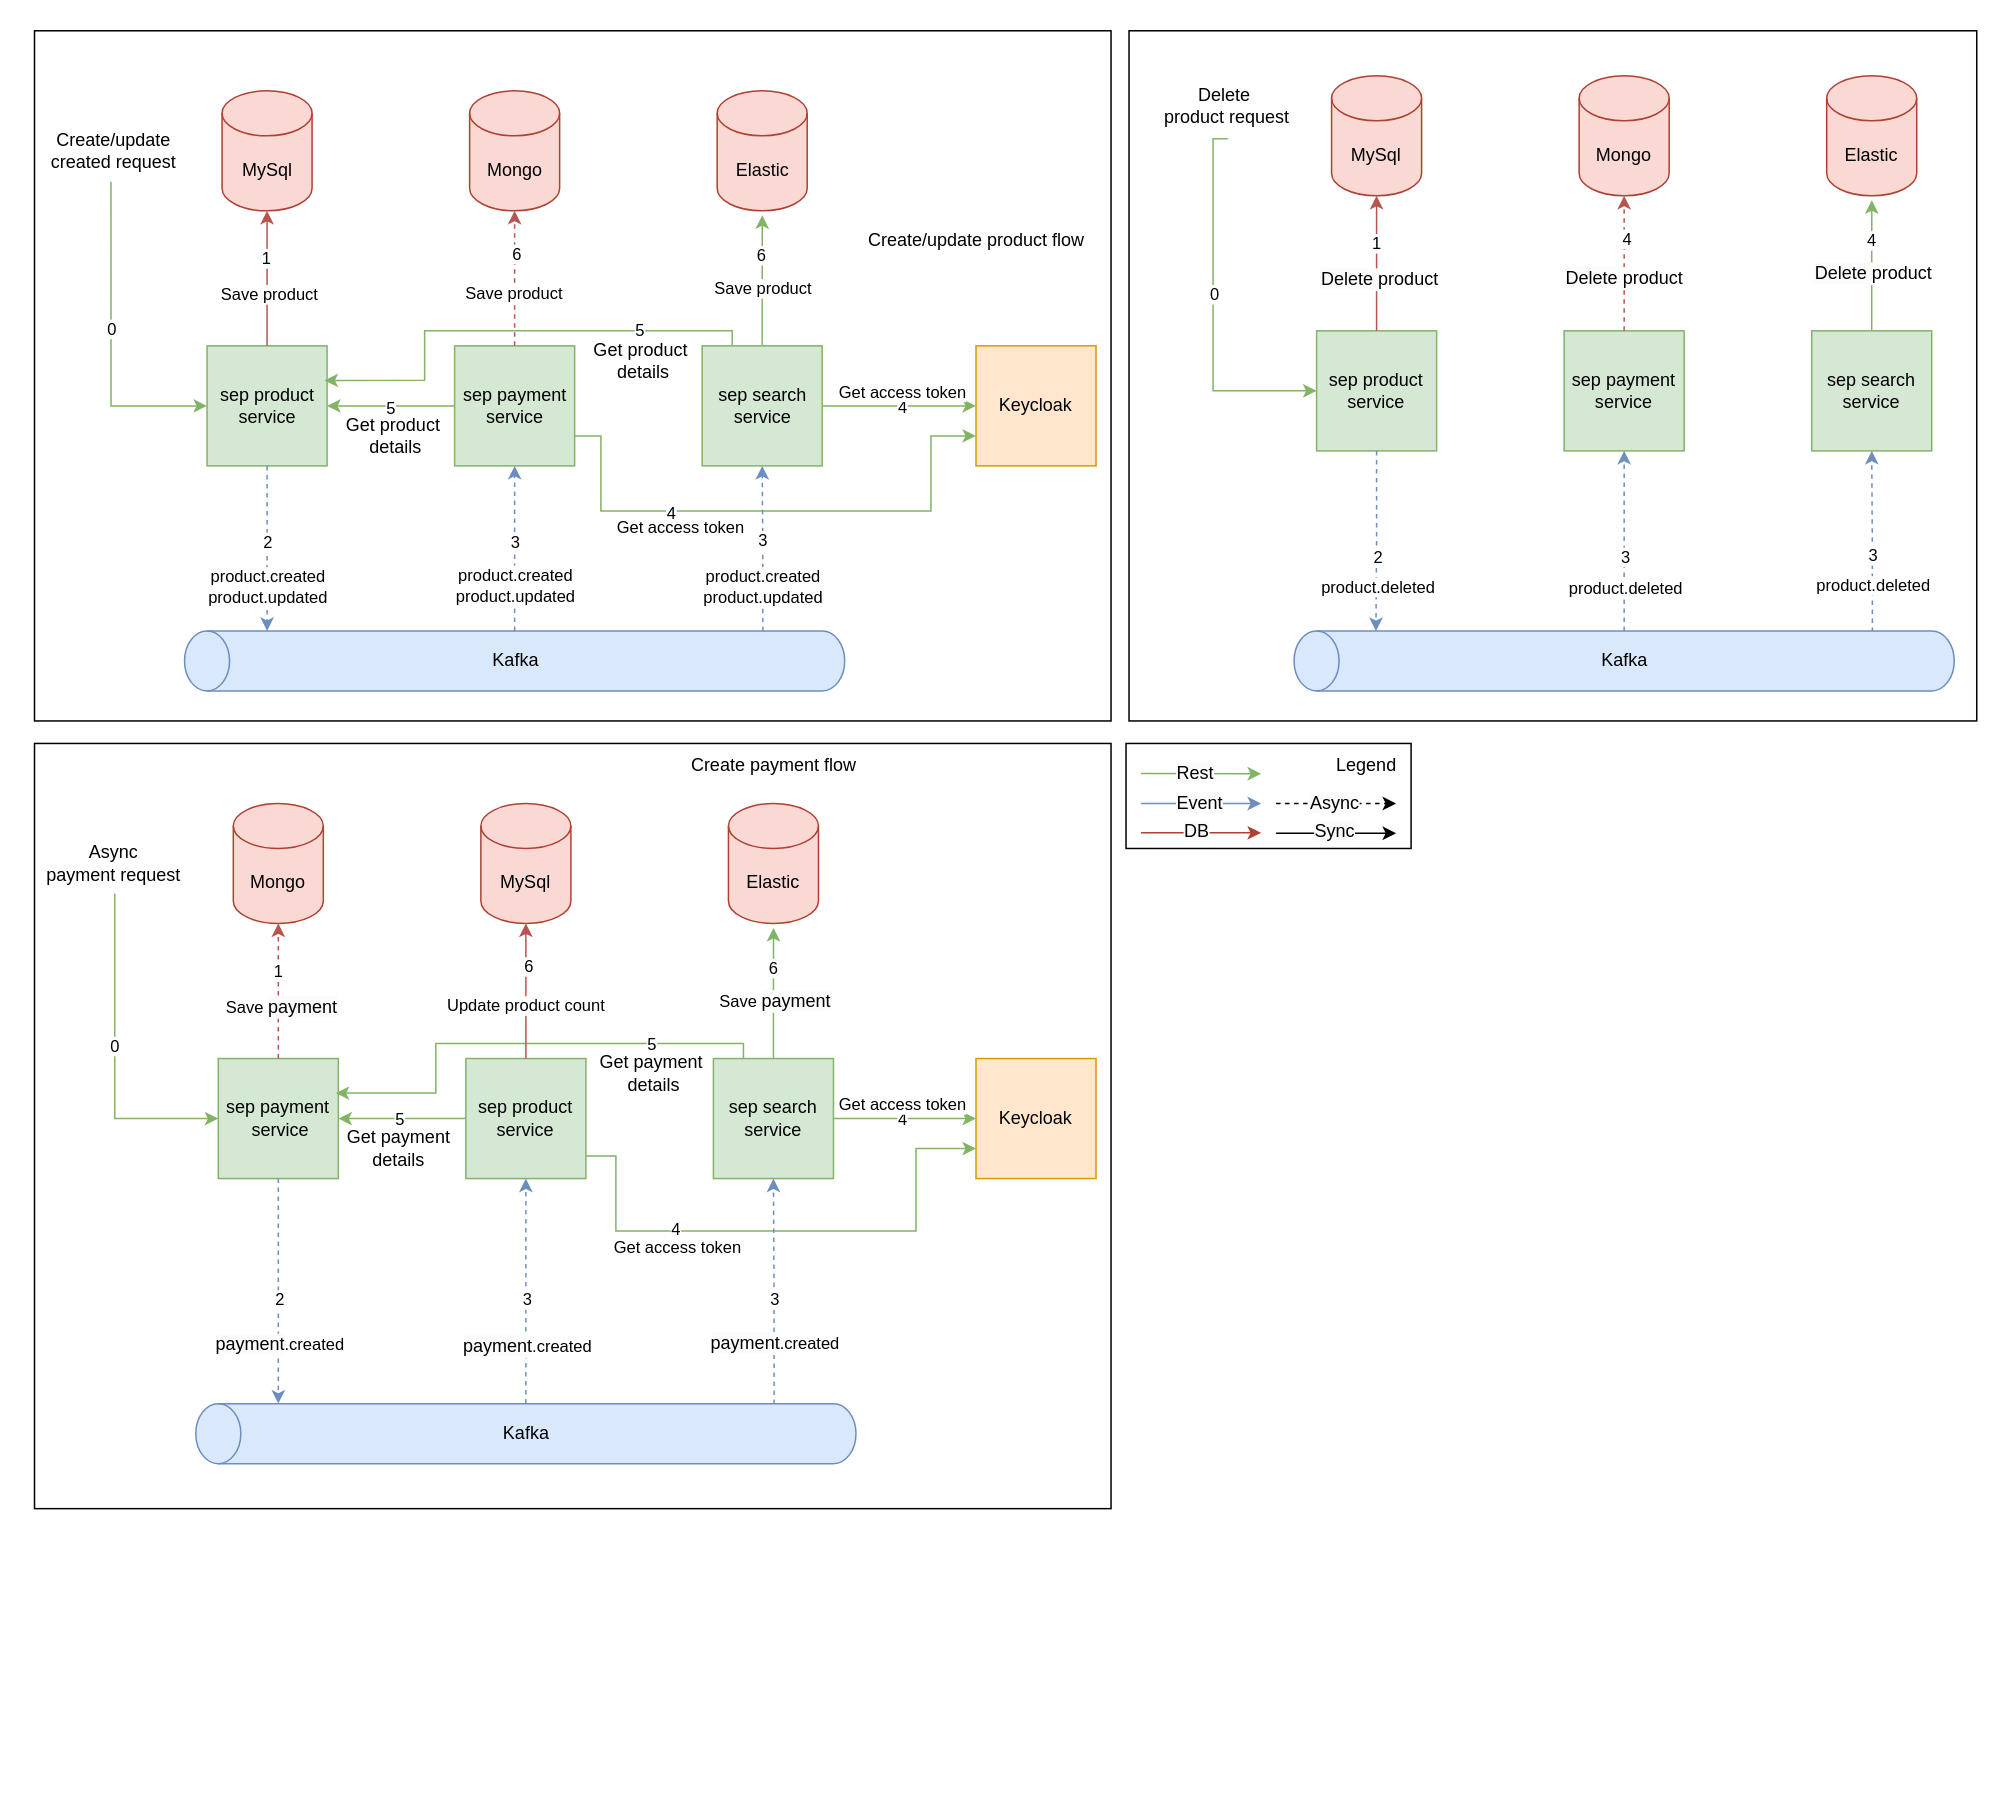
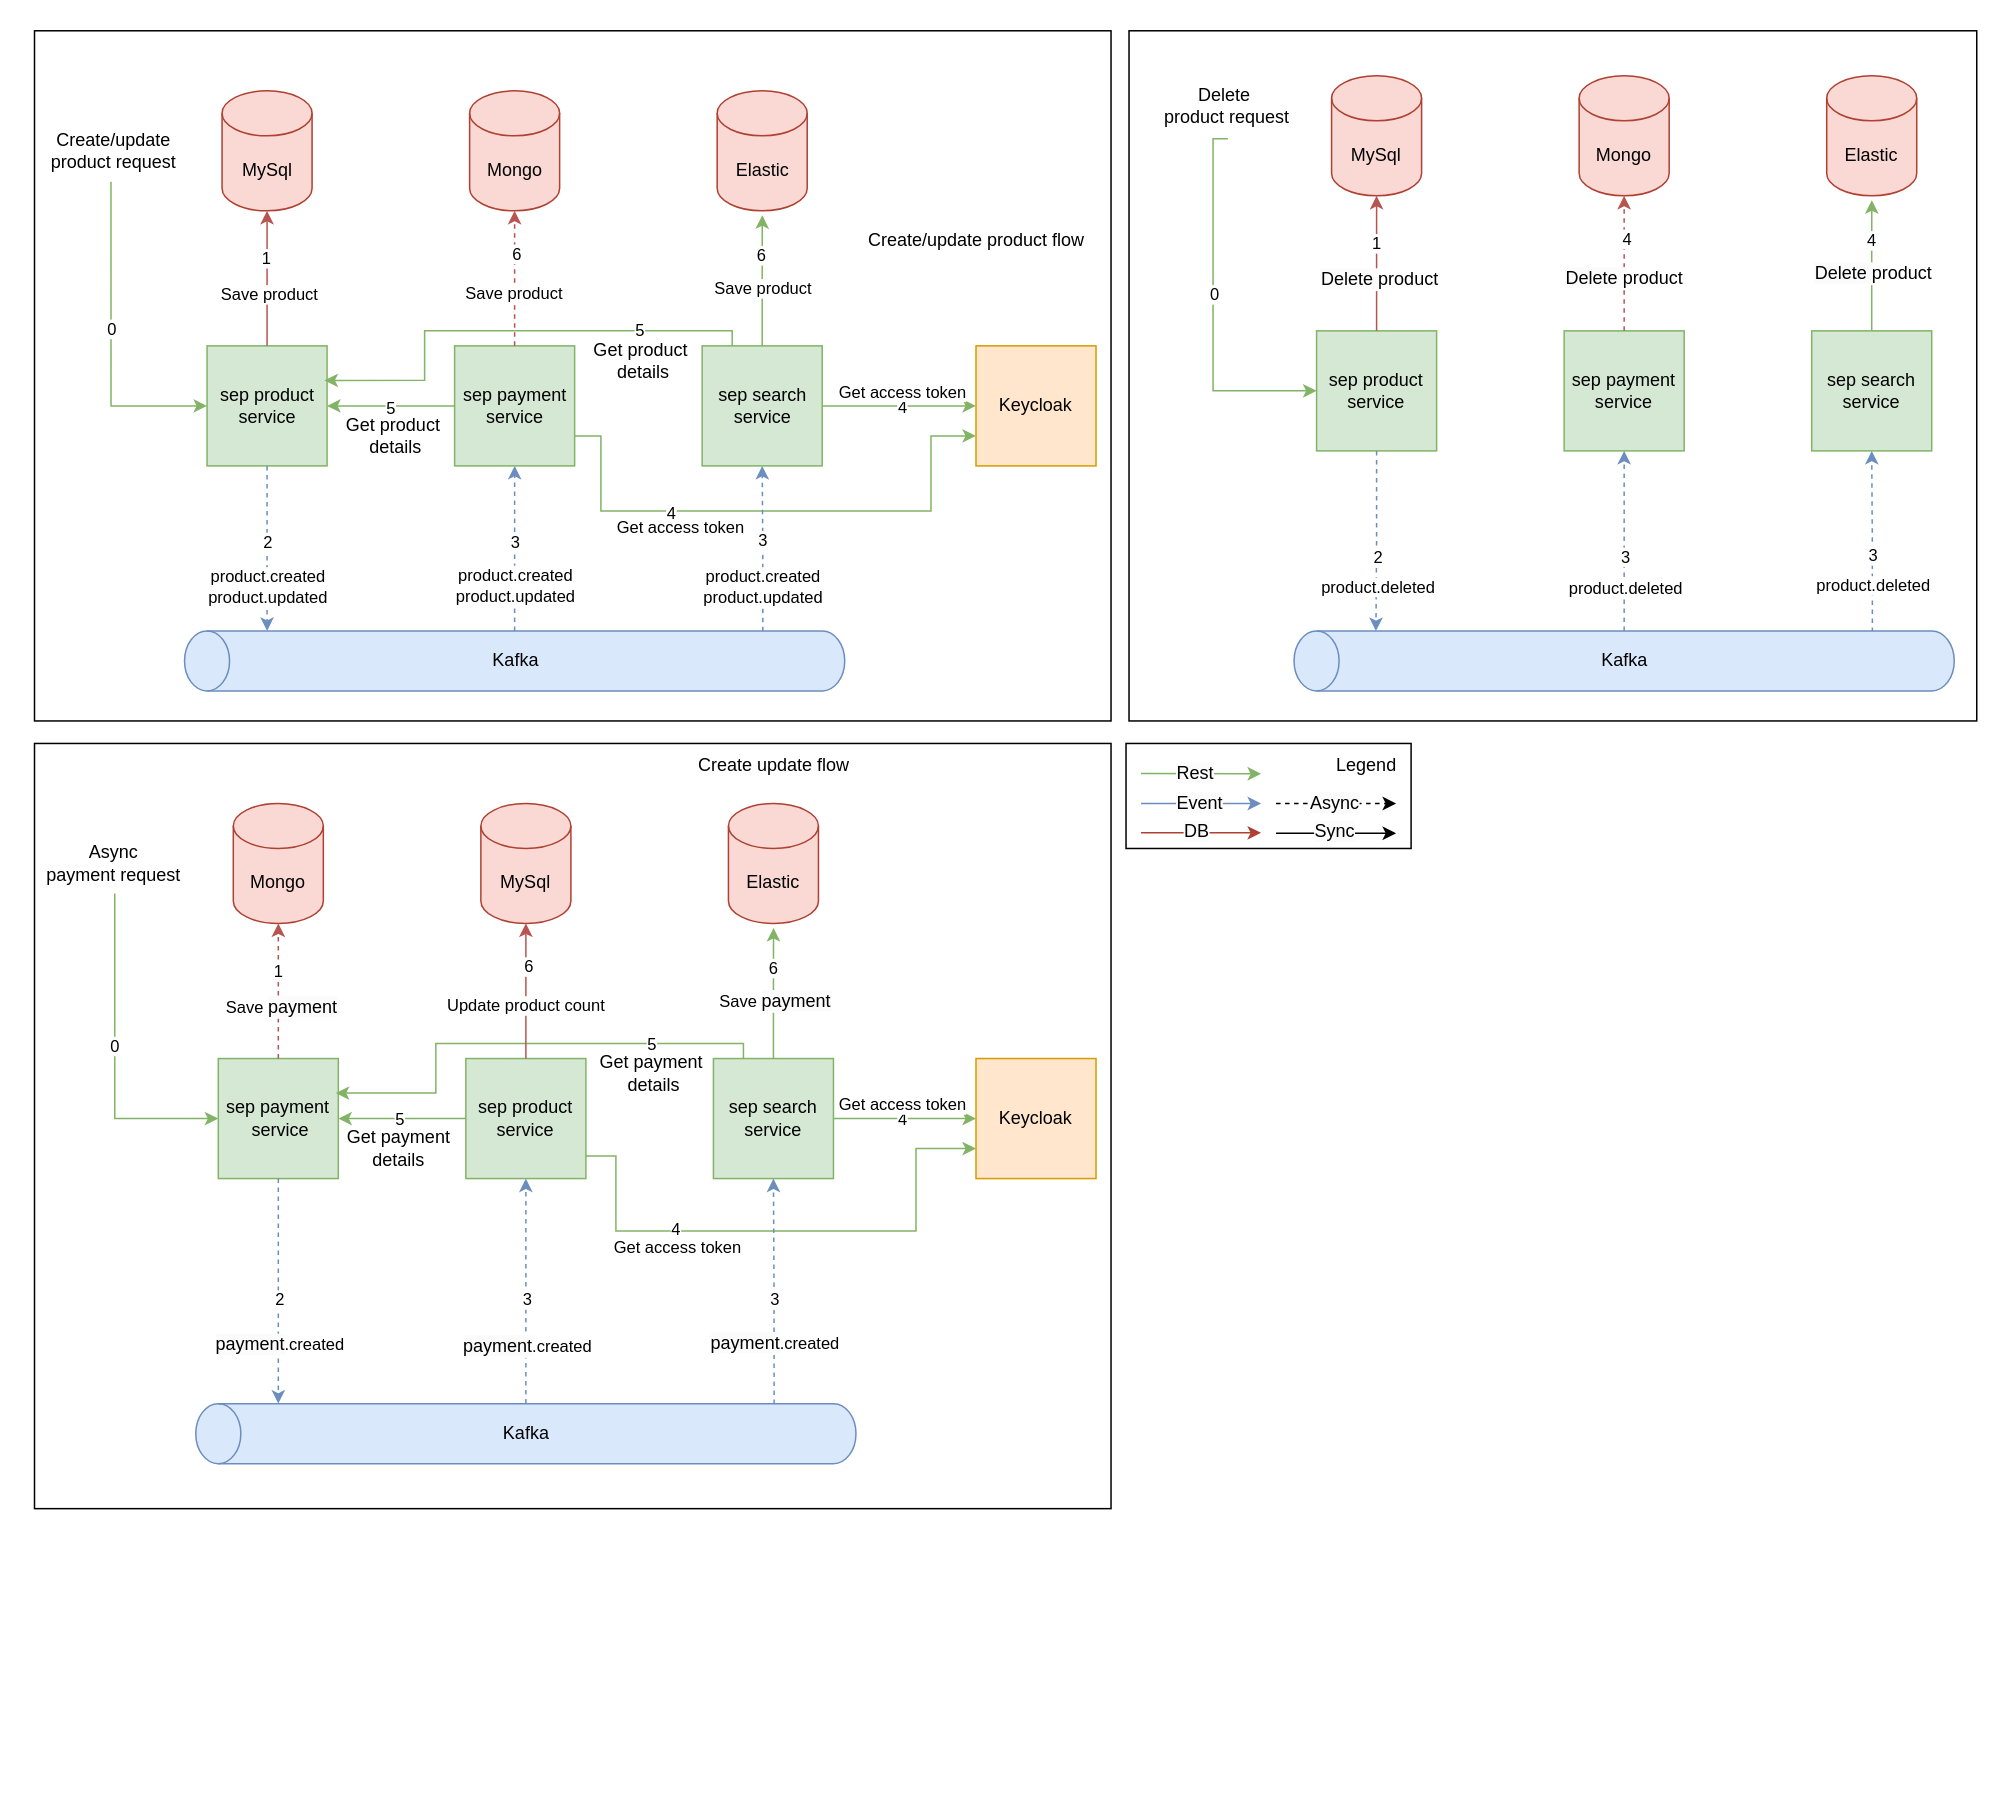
(114, 151) -> (114, 151)
(774, 766) -> (774, 766)
